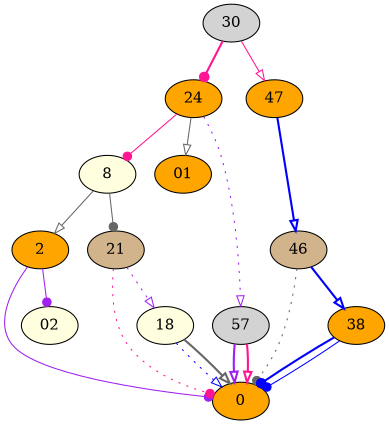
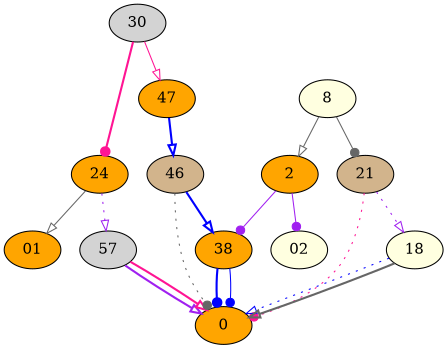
(154, 134) -> none
(64, 371) -> (260, 209)
